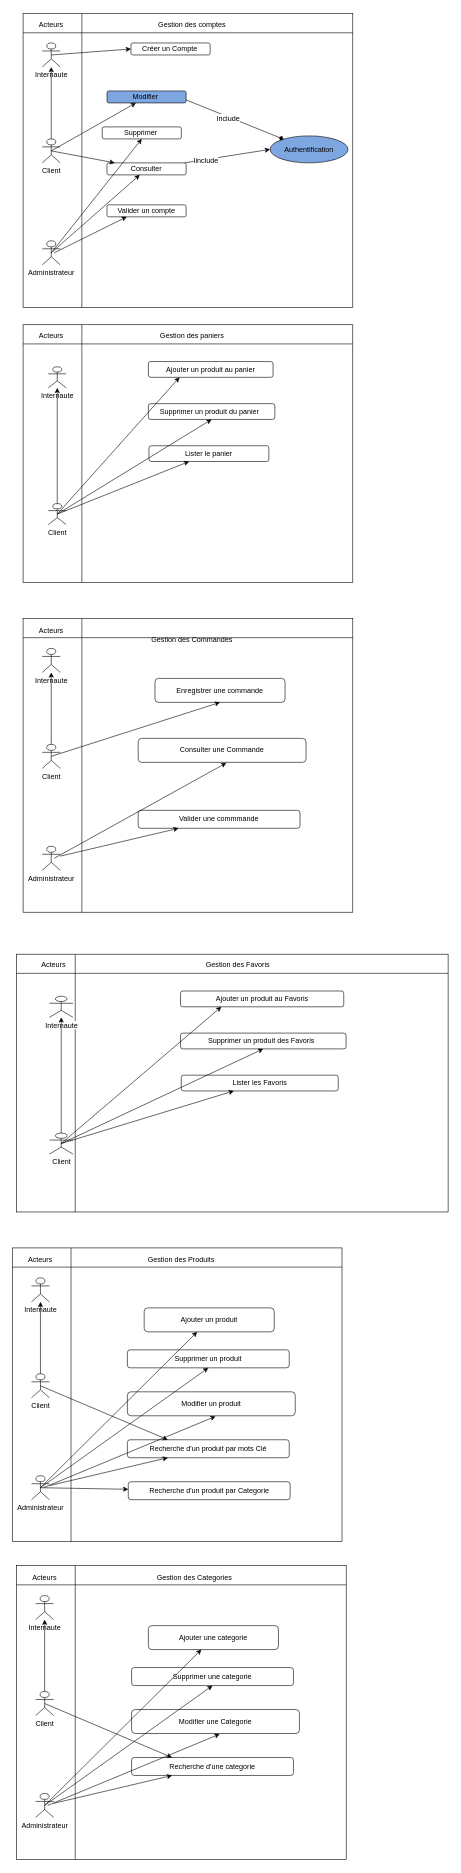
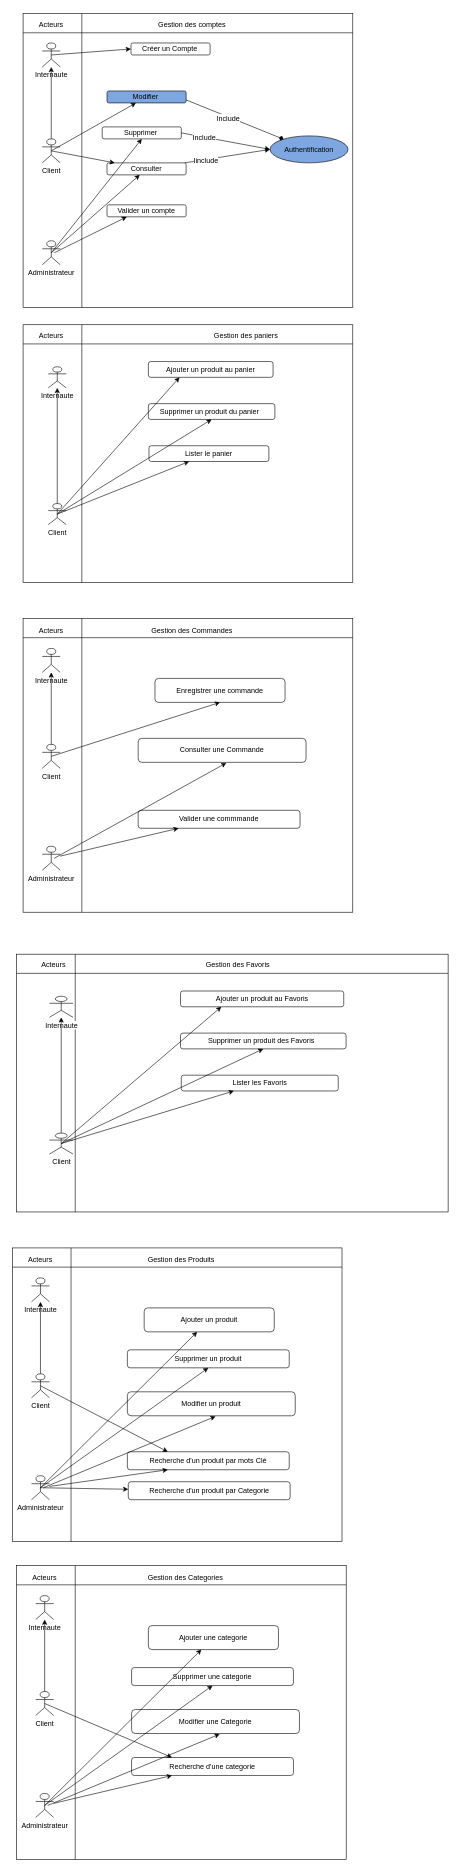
none -> (224, 140)
(192, 335) -> (246, 335)
(192, 639) -> (192, 630)
(209, 1449) -> (209, 1461)
(195, 1578) -> (186, 1578)
